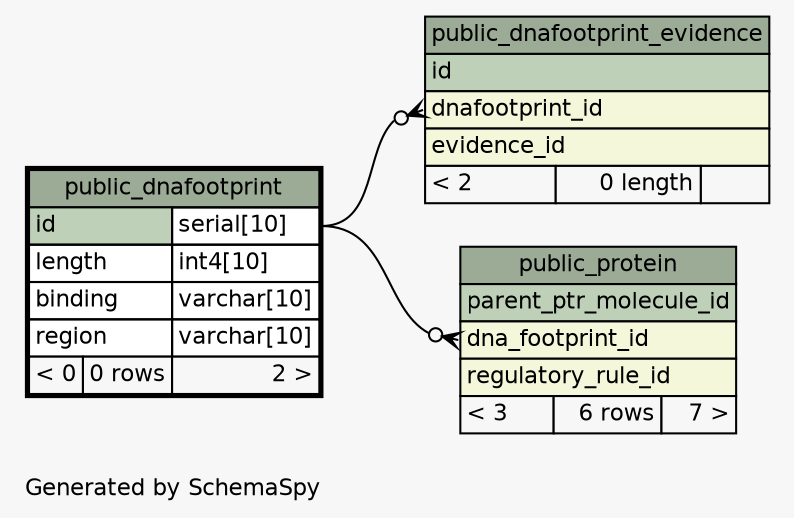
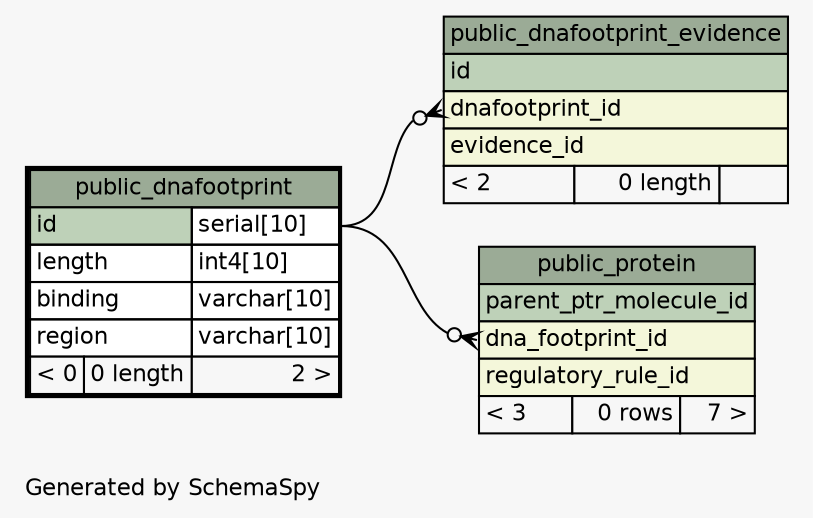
(128, 374) -> (138, 374)
(617, 414) -> (636, 414)
